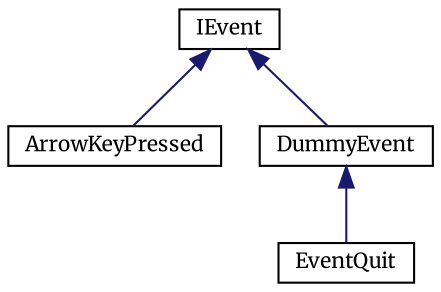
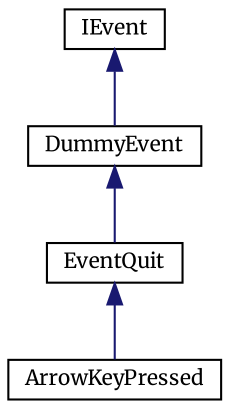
(164, 95) -> (115, 332)
